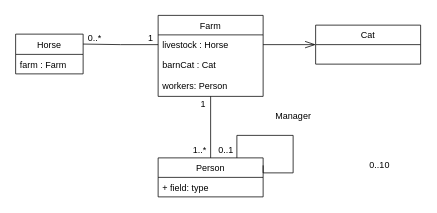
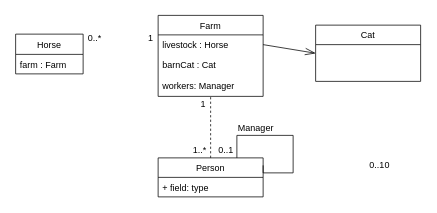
(121, 45) -> none
(368, 45) -> (368, 53)
(197, 86) -> (200, 86)
(293, 117) -> (255, 128)
(210, 127) -> (210, 127)
